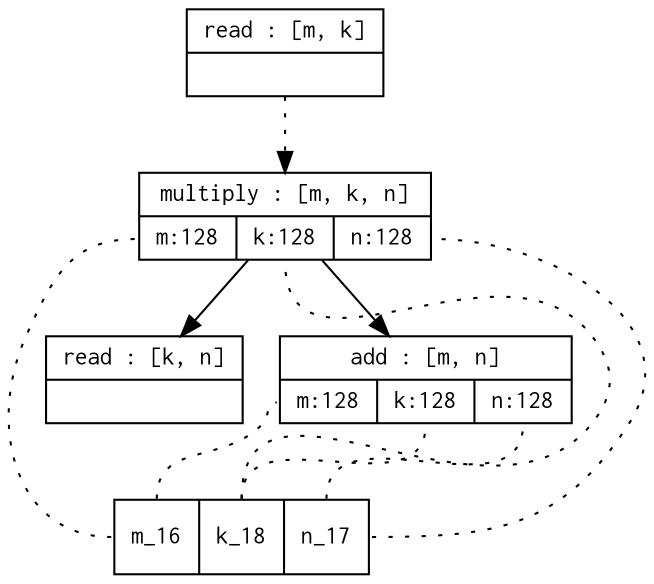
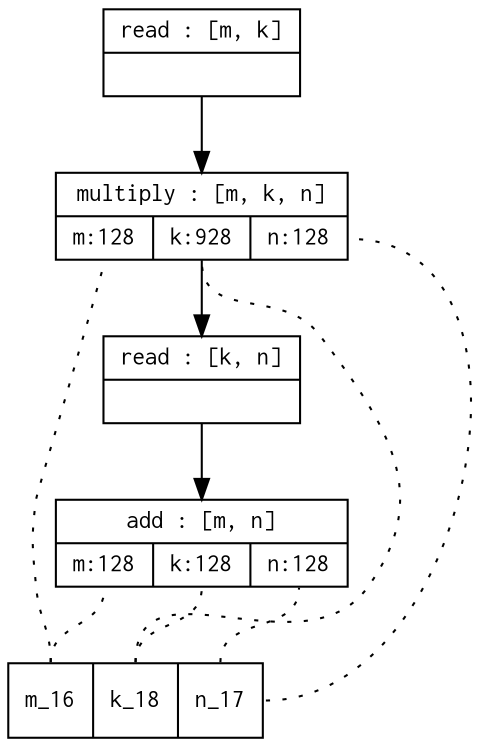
(285, 124) -> (202, 124)
(285, 237) -> (202, 237)
(348, 290) -> (202, 451)
